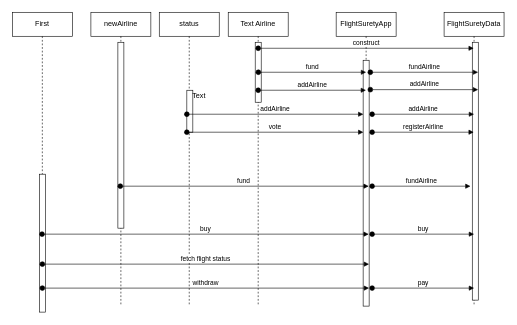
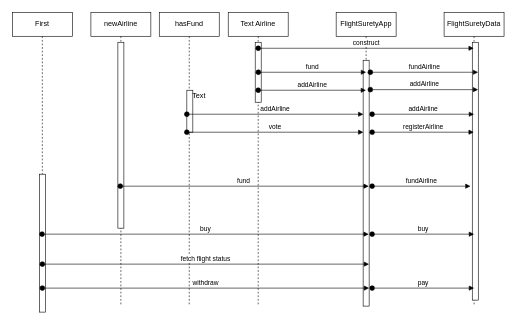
(189, 24) -> (189, 24)
